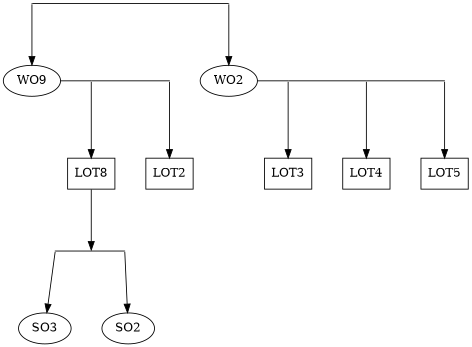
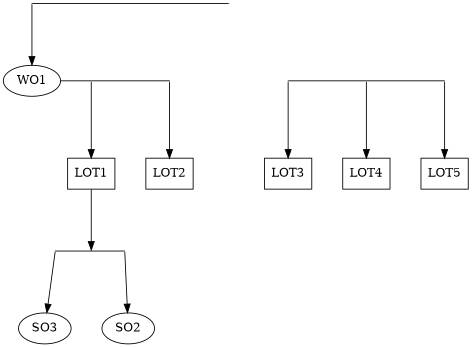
(32, 81) -> (32, 81)
(229, 81) -> none
(91, 174) -> (91, 174)
